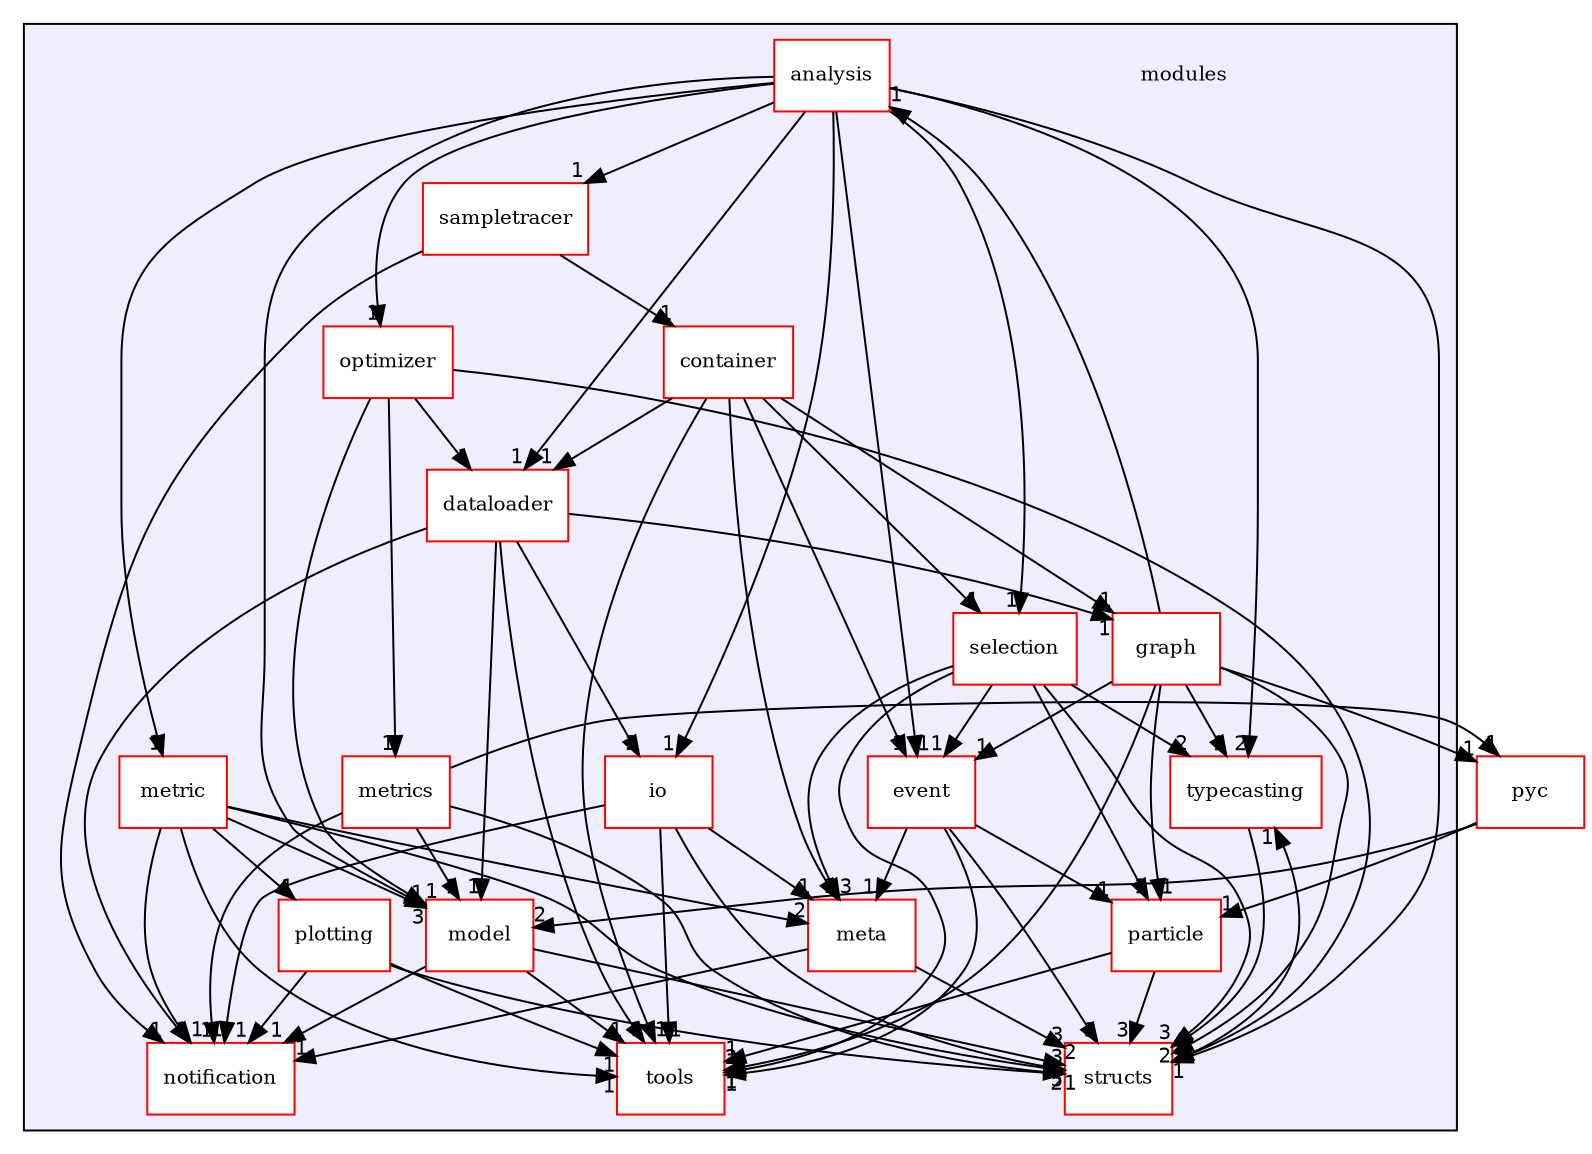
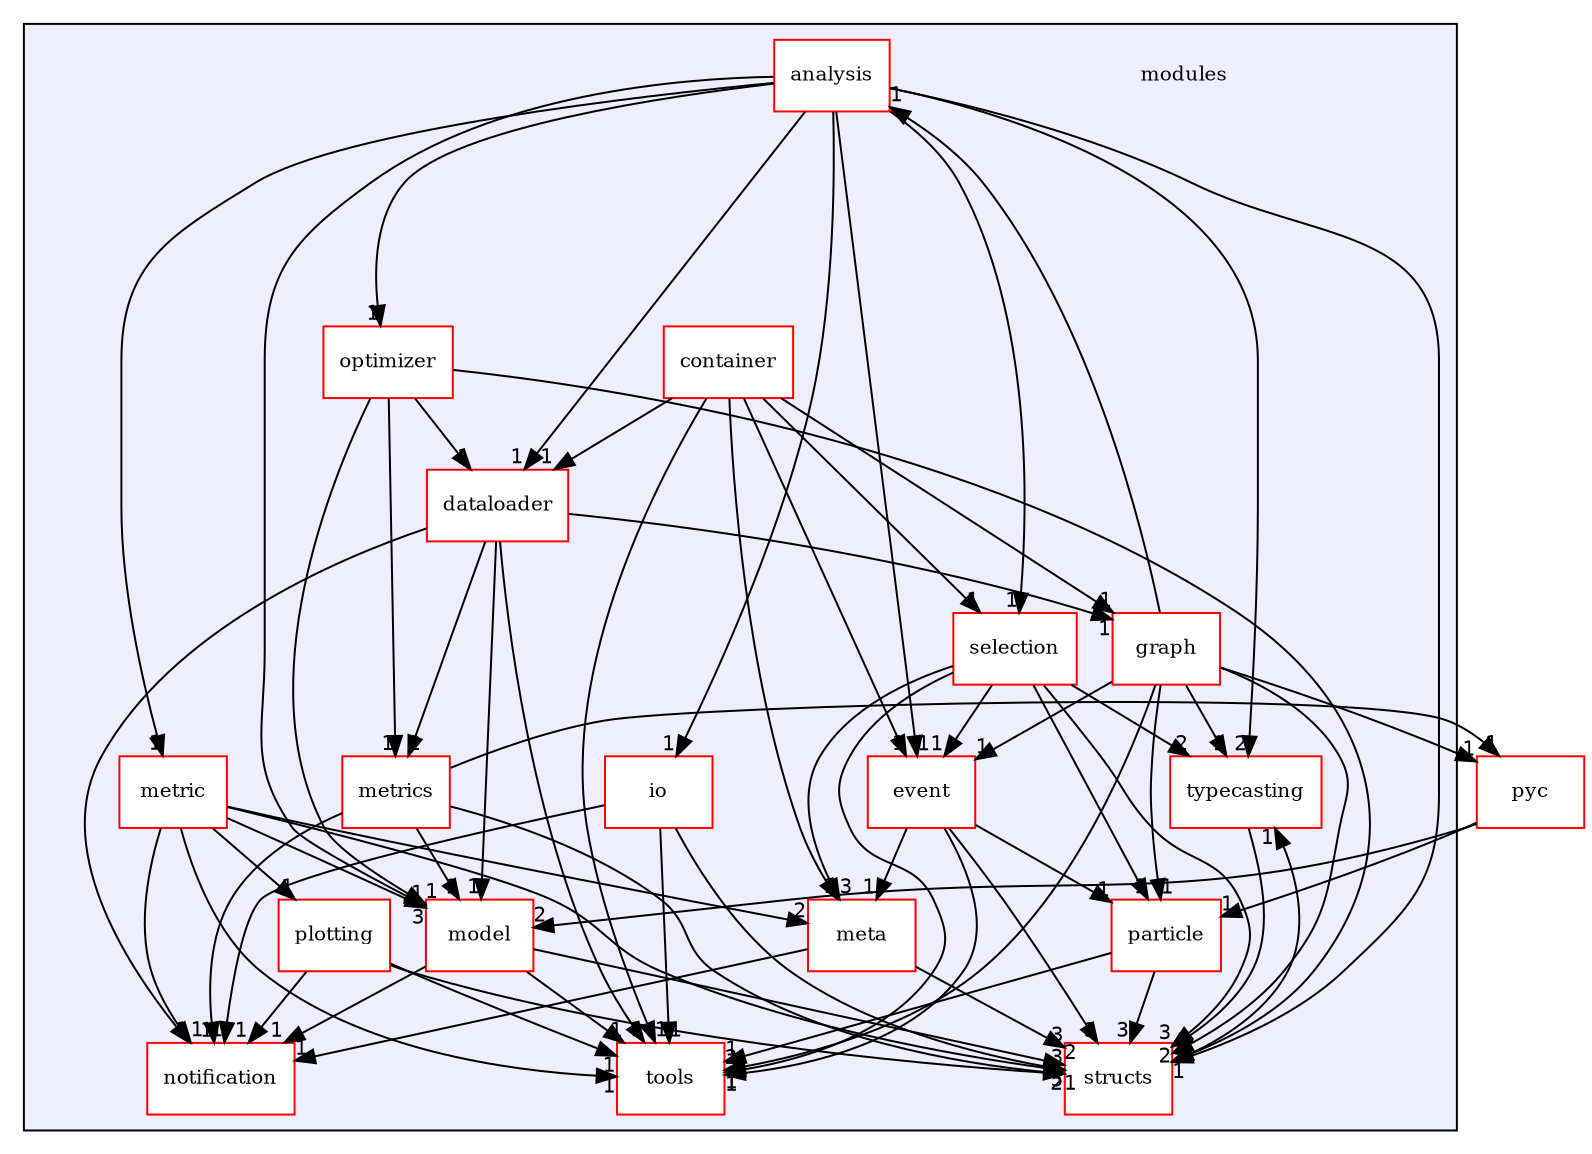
(506, 219) -> none
(573, 640) -> (450, 639)
(752, 858) -> none
